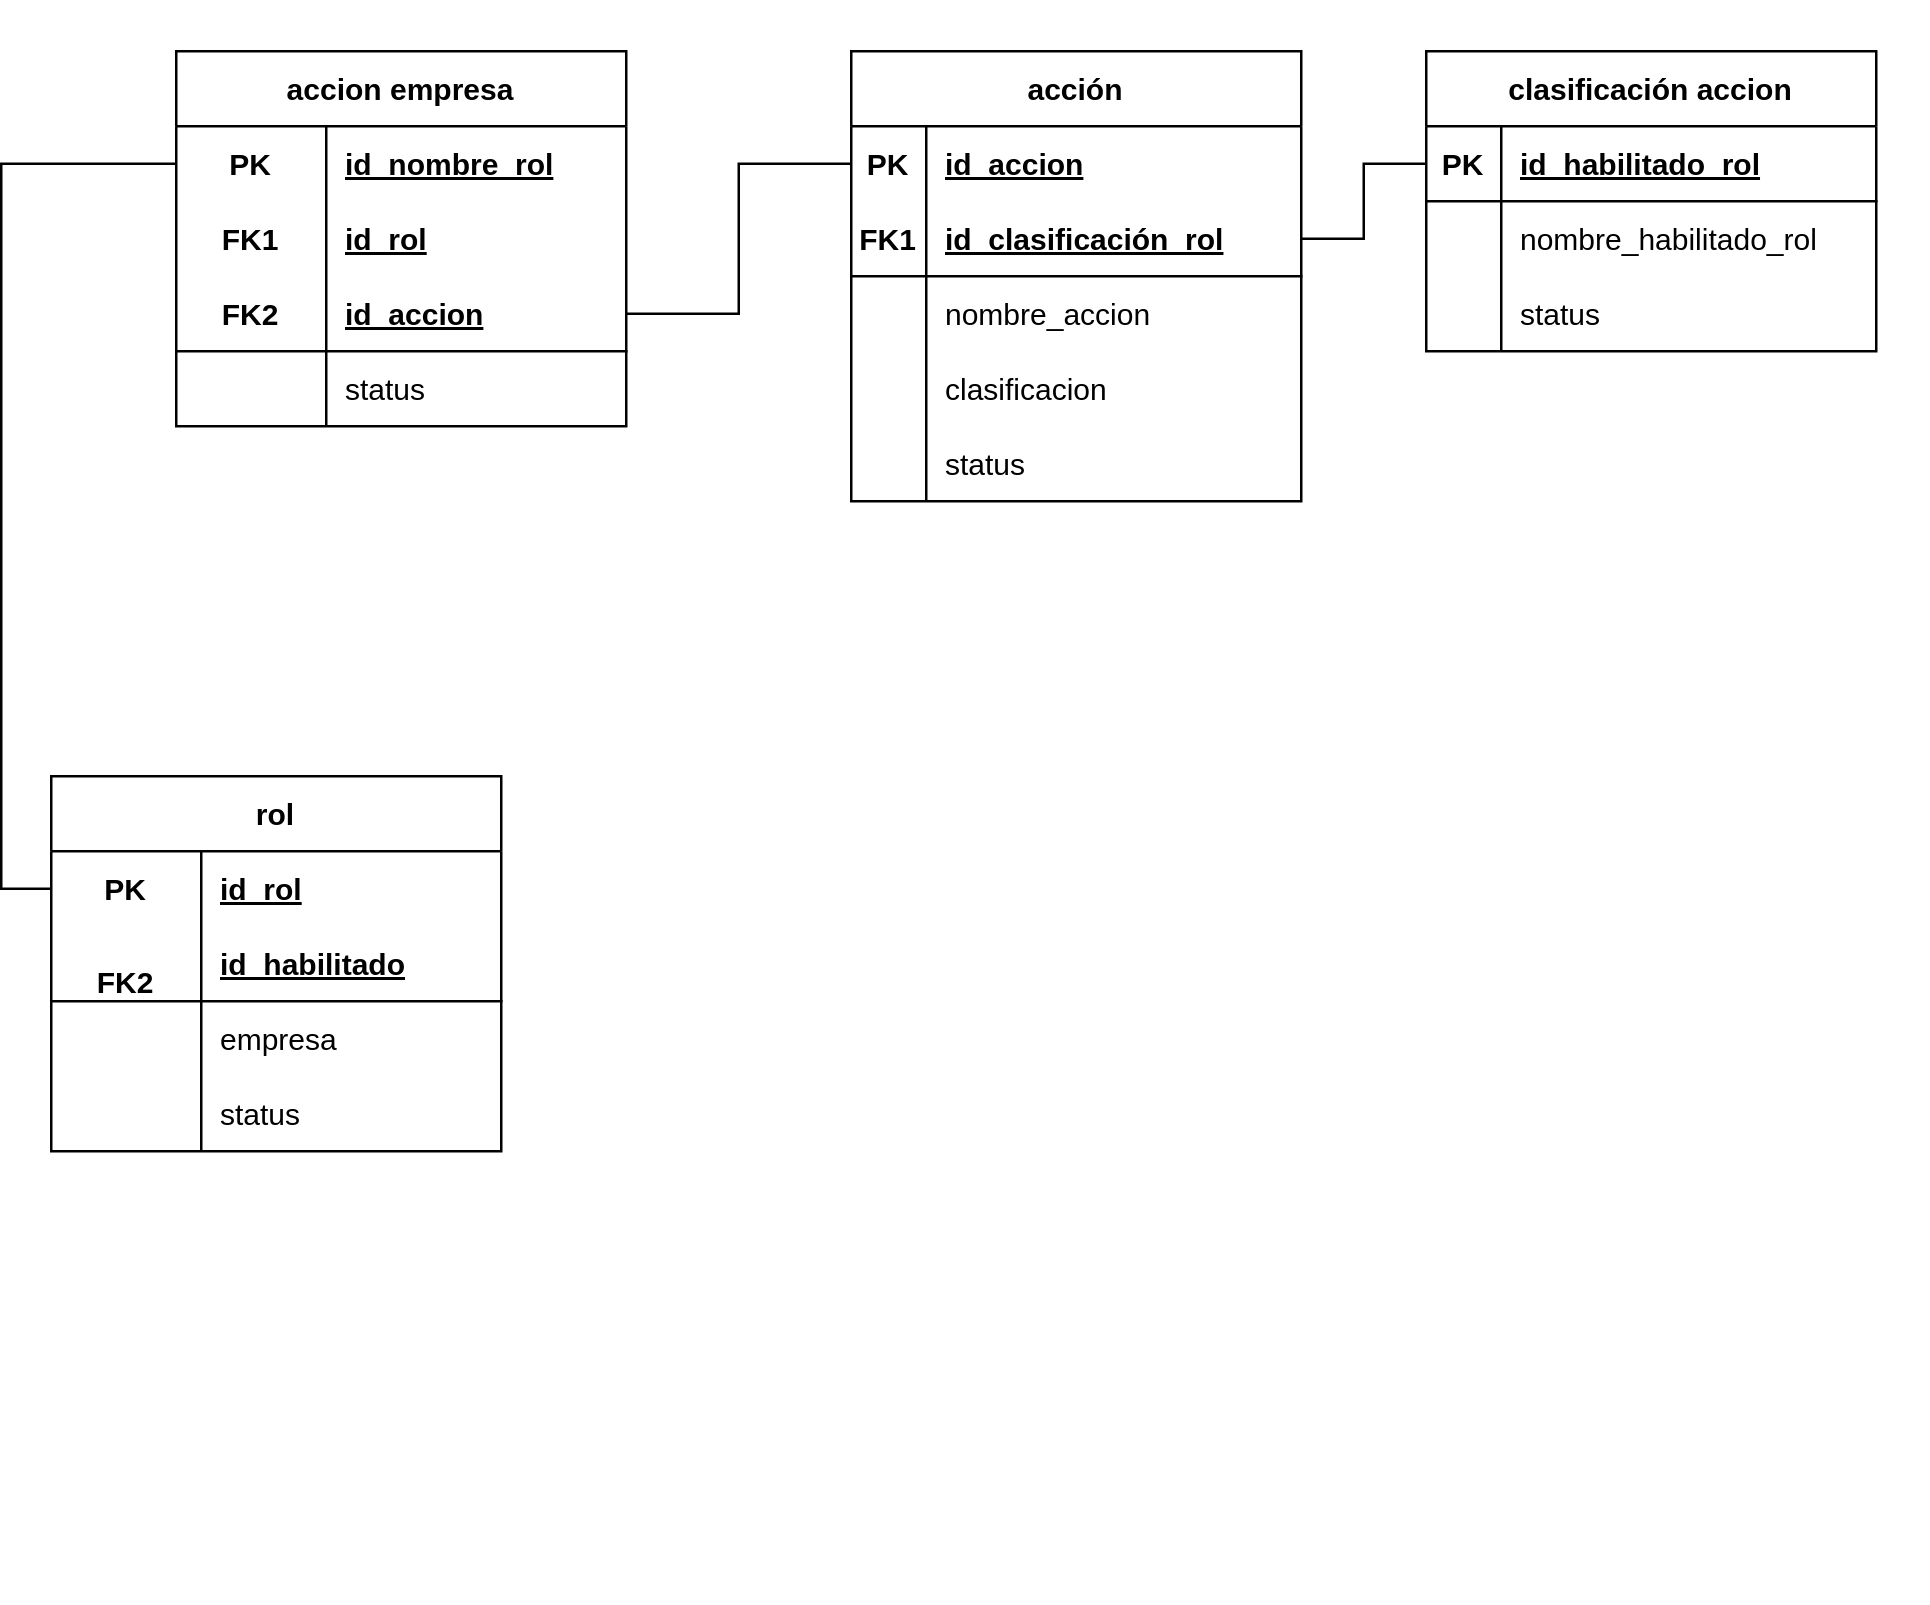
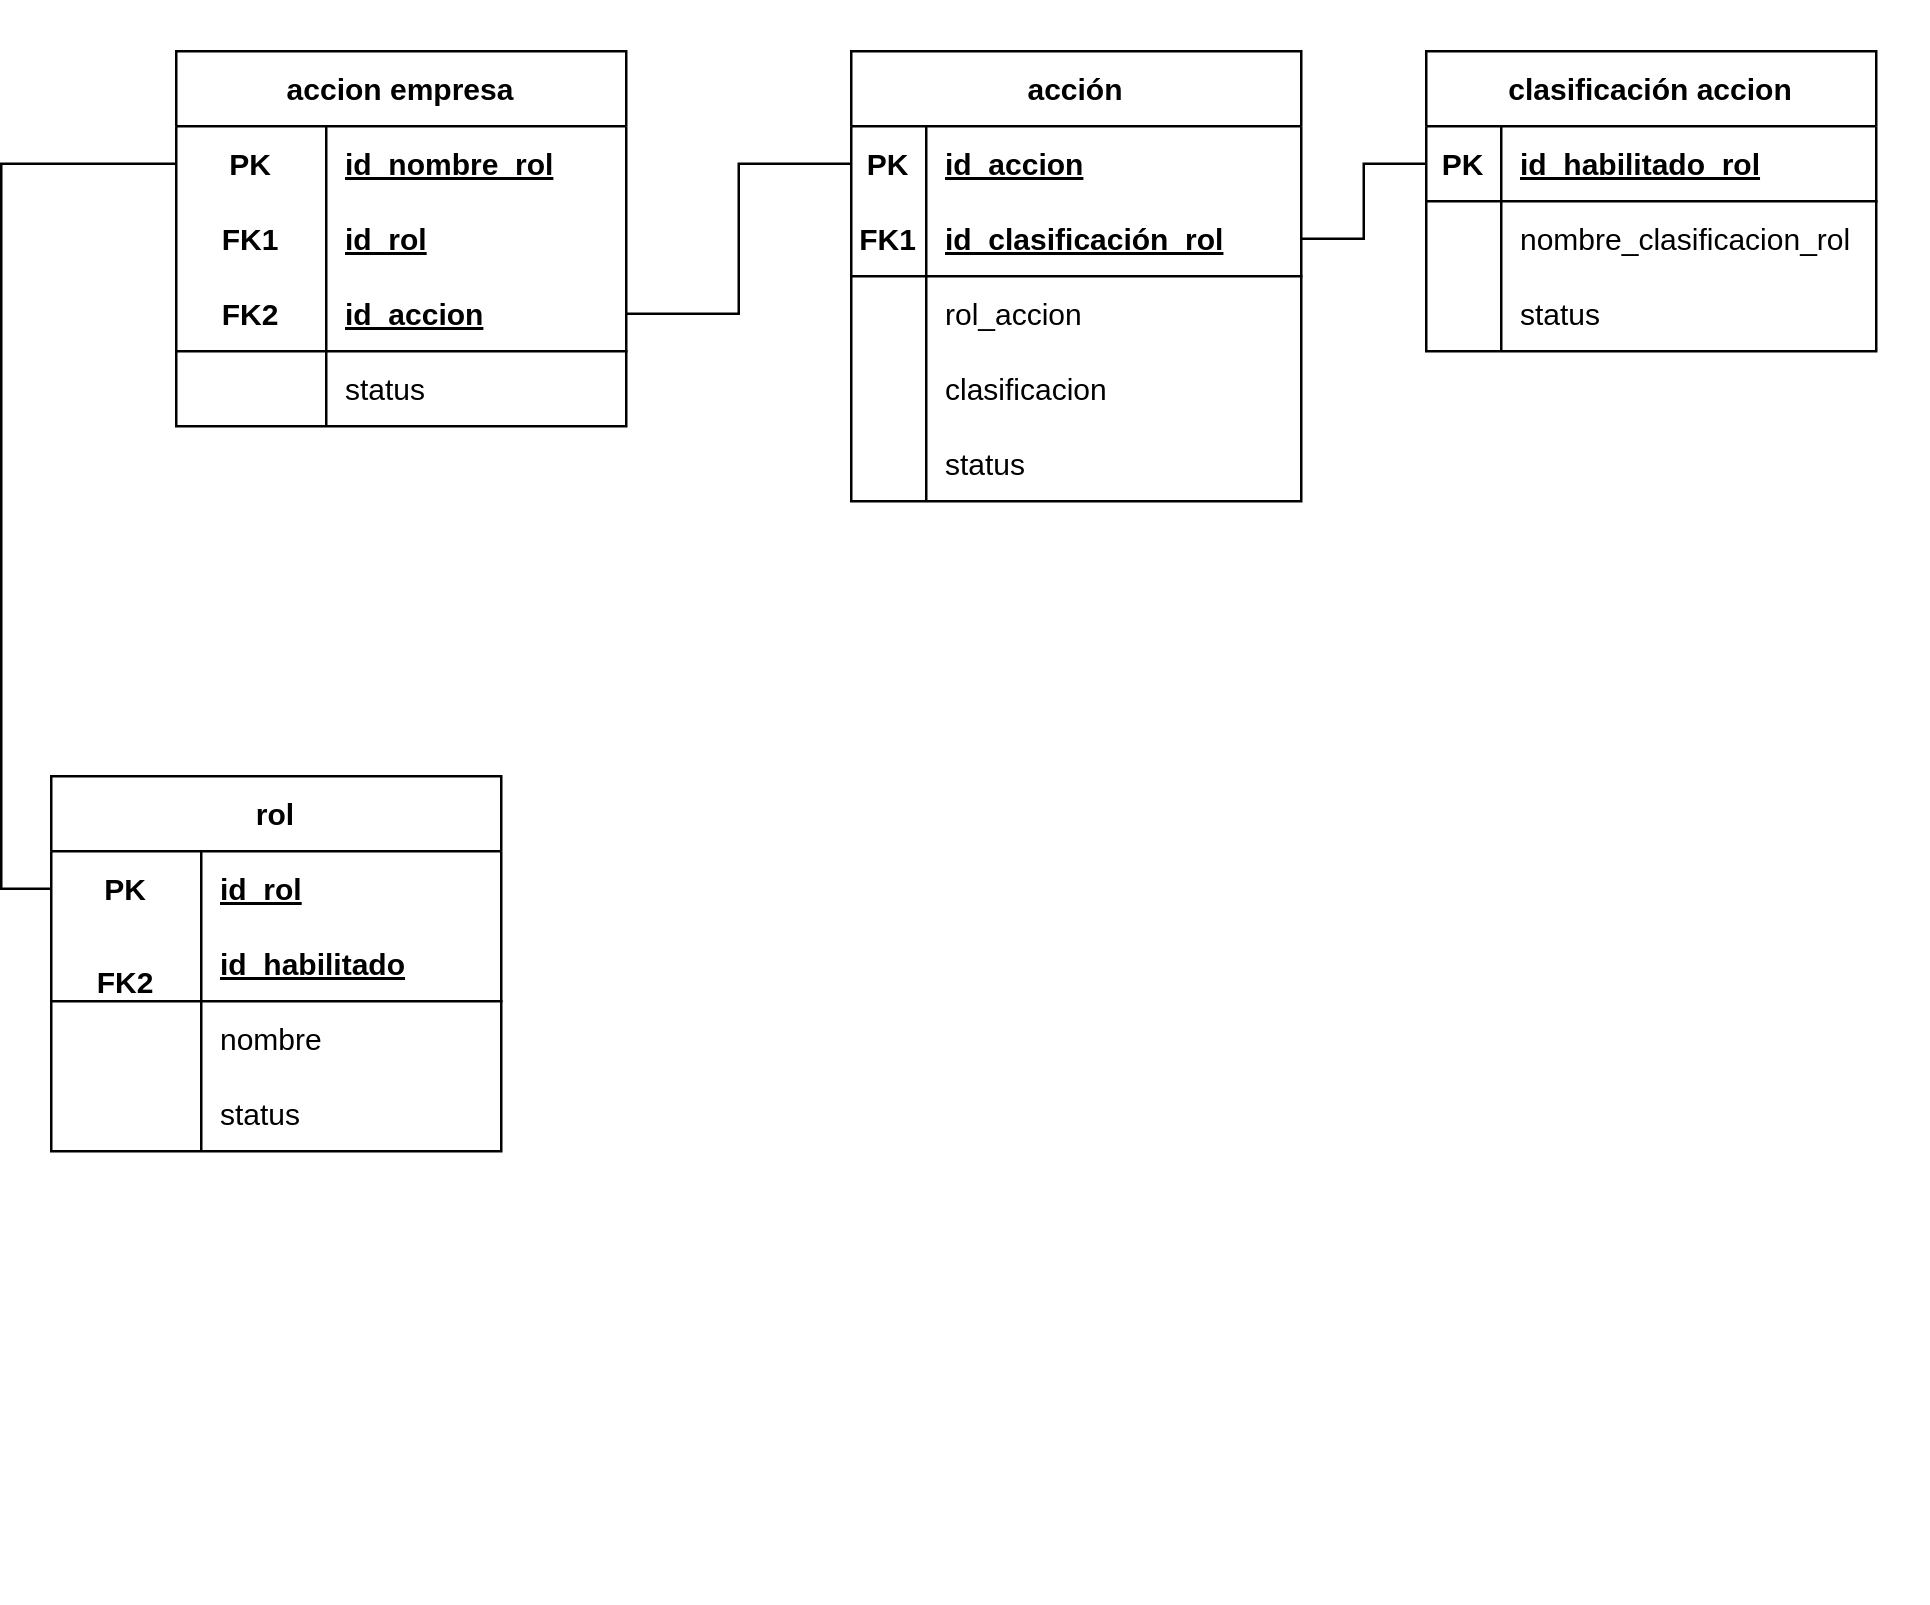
(1681, 240) -> (1702, 240)
(1050, 315) -> (1021, 315)
(279, 1040) -> (270, 1040)
